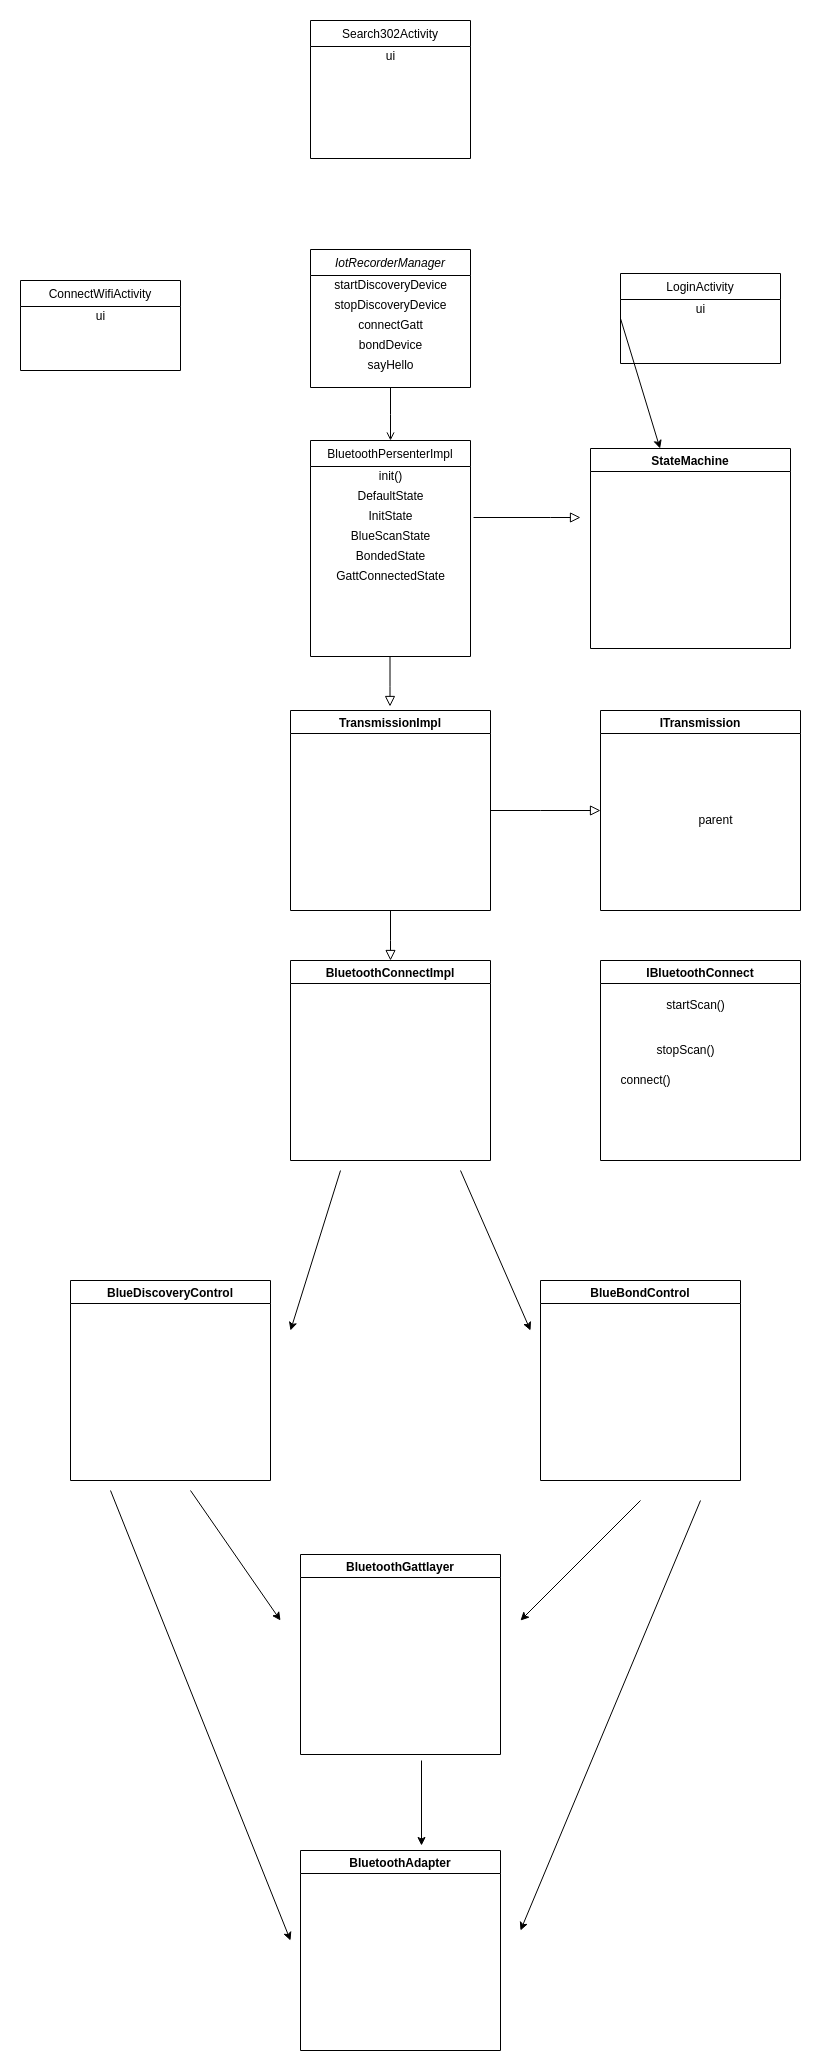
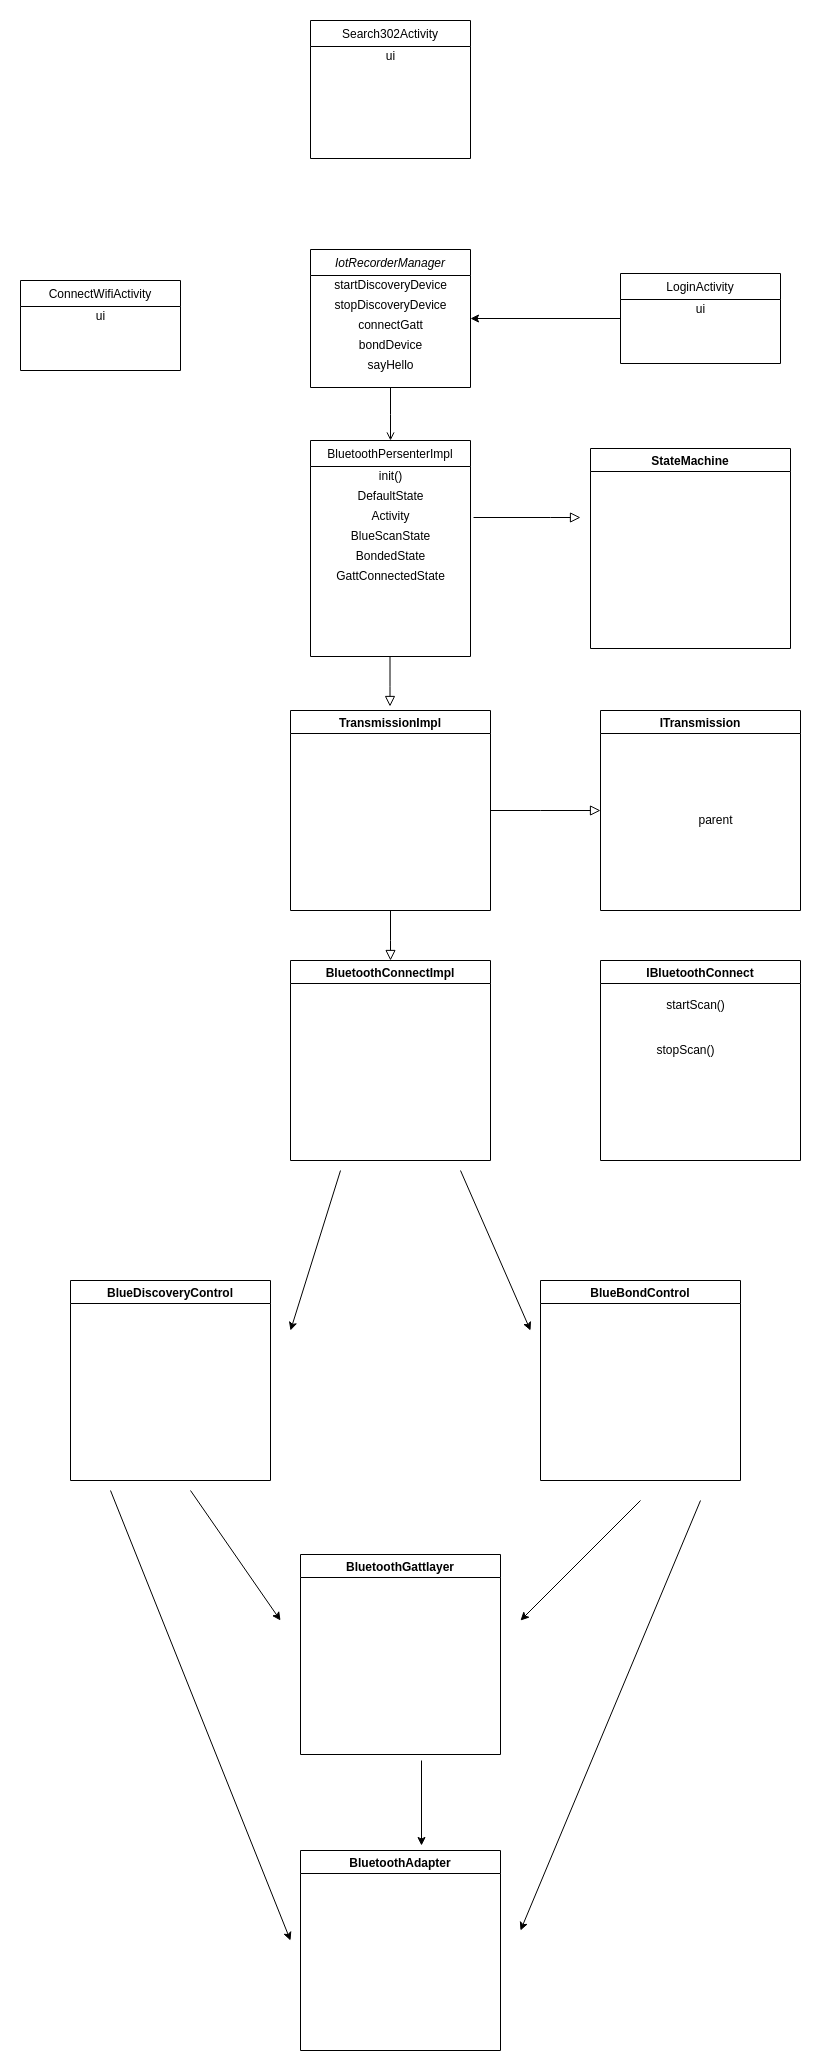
(640, 382) -> (548, 319)
(391, 517) -> (391, 517)
(646, 1081) -> none
